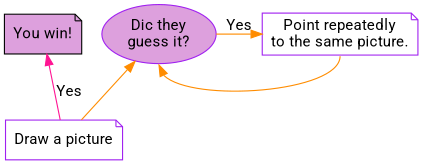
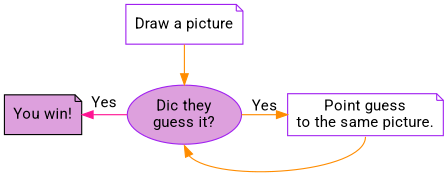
(340, 34) -> (365, 115)
(55, 93) -> (110, 115)
